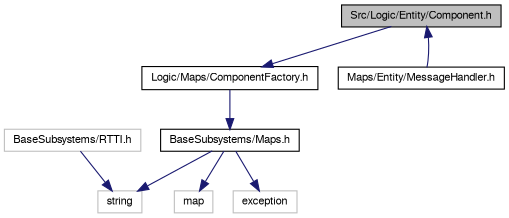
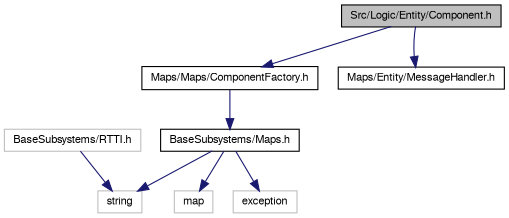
(429, 53) -> (414, 41)
(230, 78) -> (230, 78)
